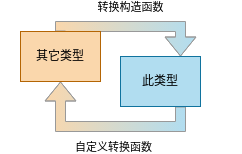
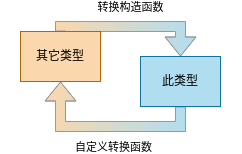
(161, 82) -> (181, 82)
